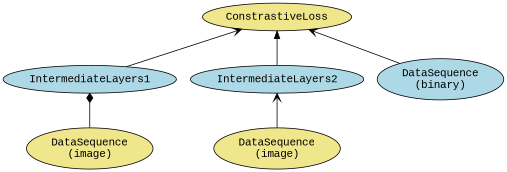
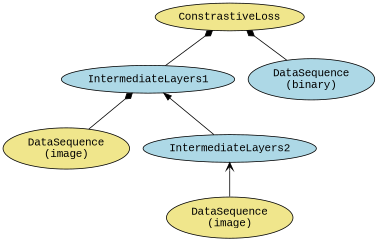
(358, 48) -> (271, 48)
(180, 49) -> (185, 51)
(277, 52) -> (192, 116)
